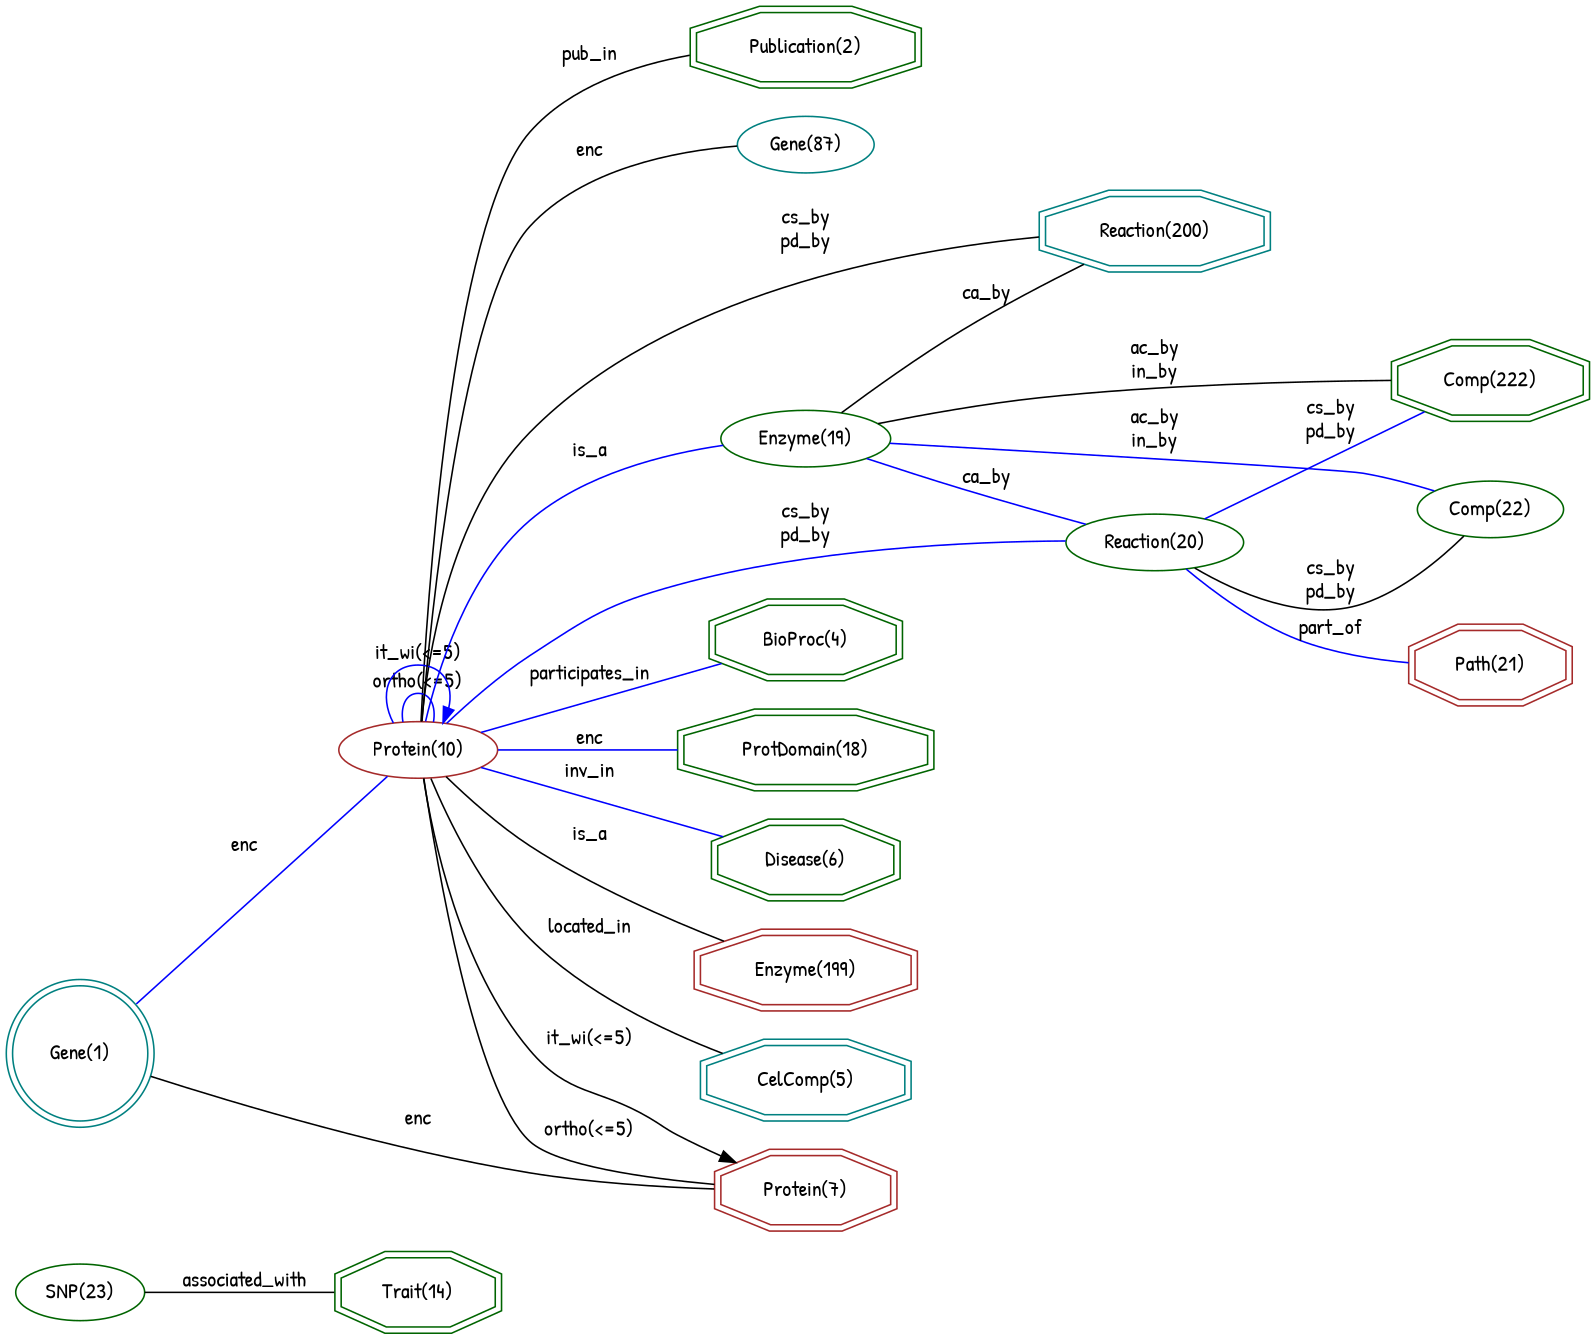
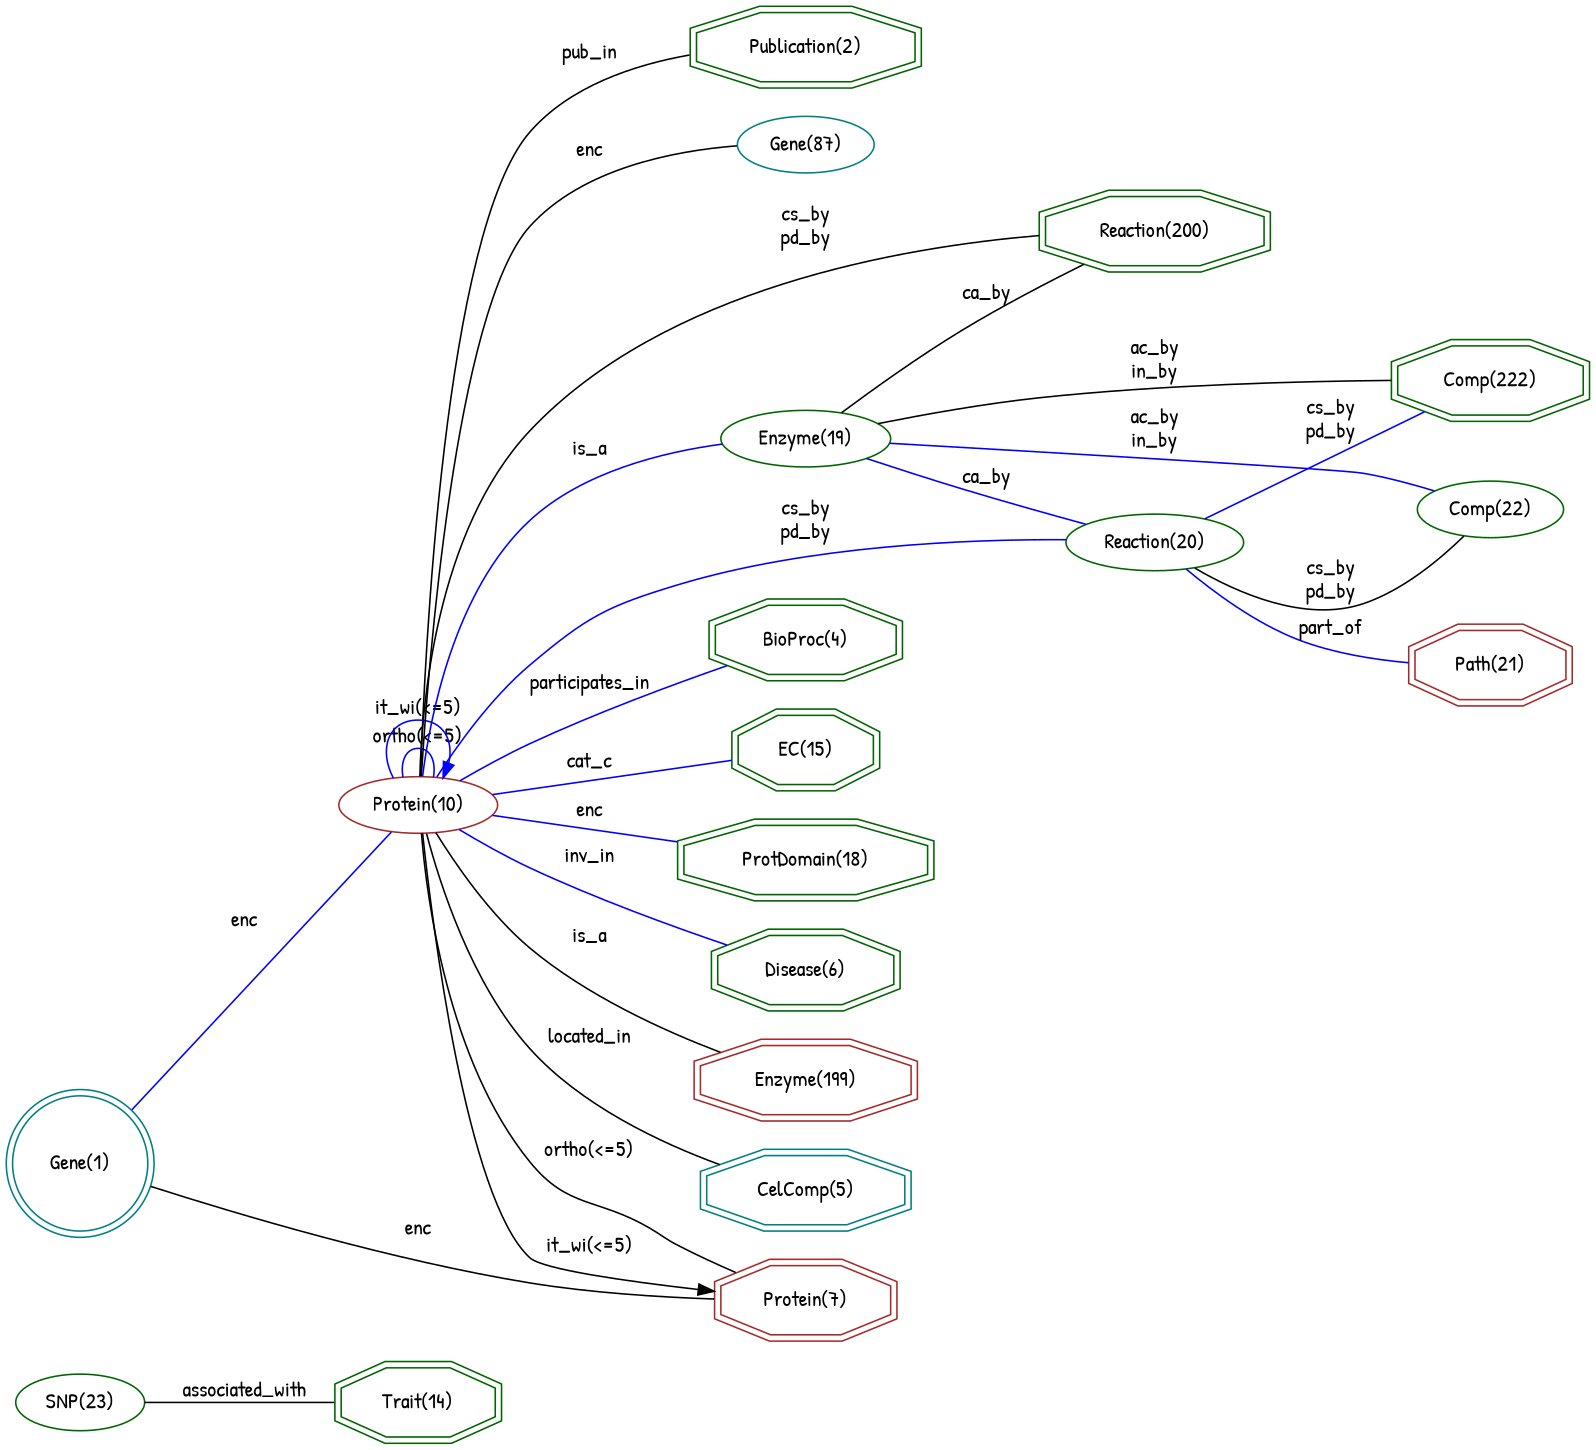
(1155, 231) -> (1155, 231)
none -> (806, 750)
